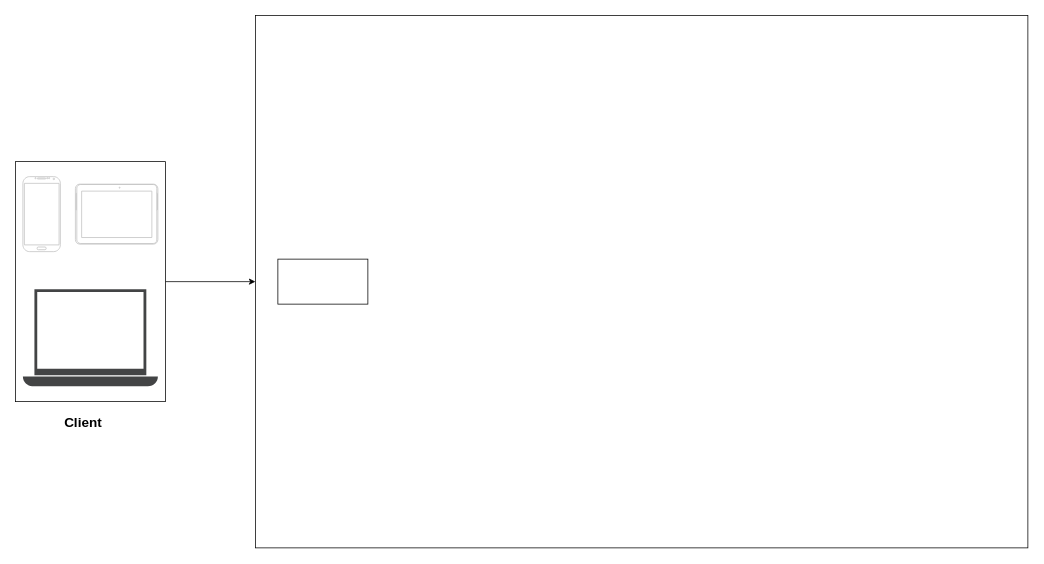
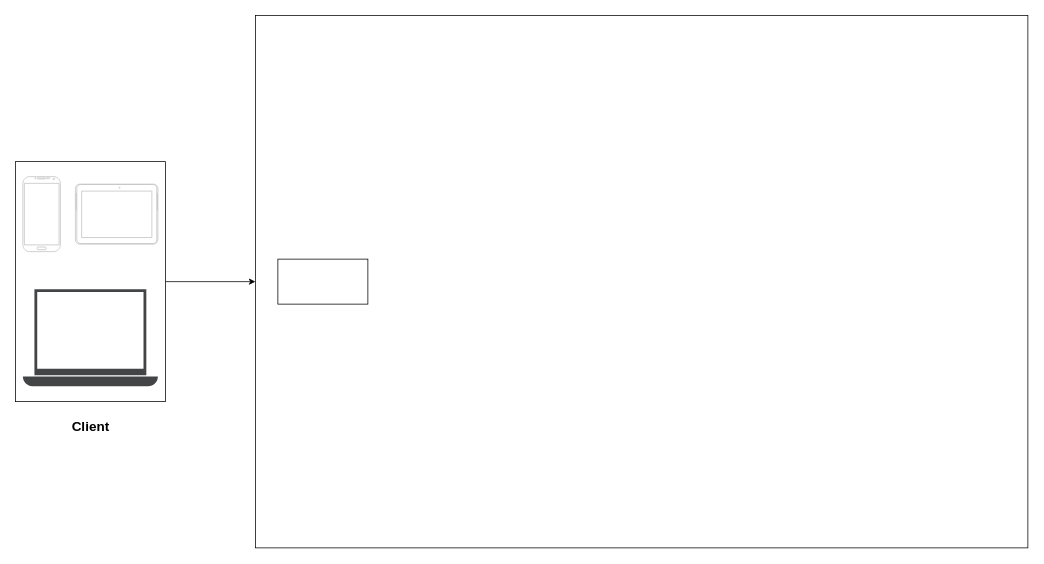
(83, 423) -> (90, 426)
